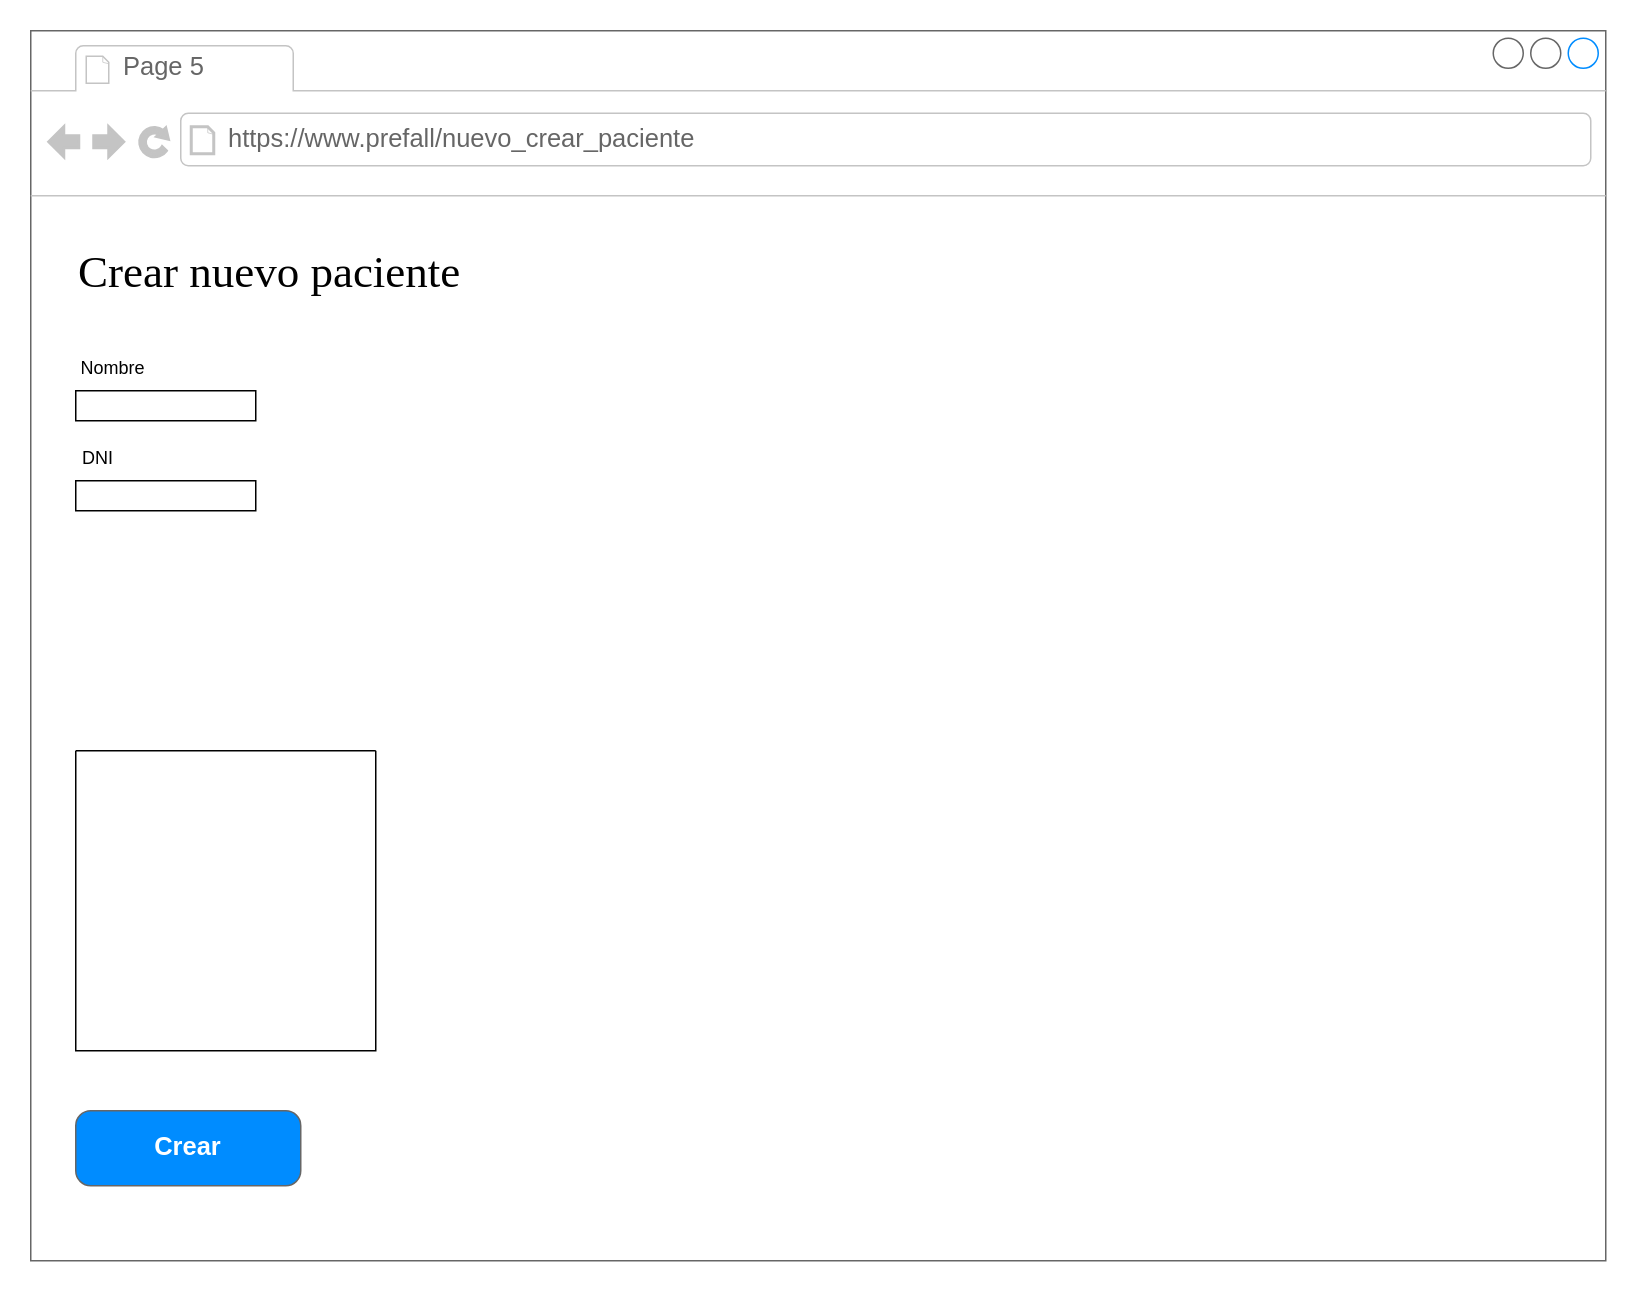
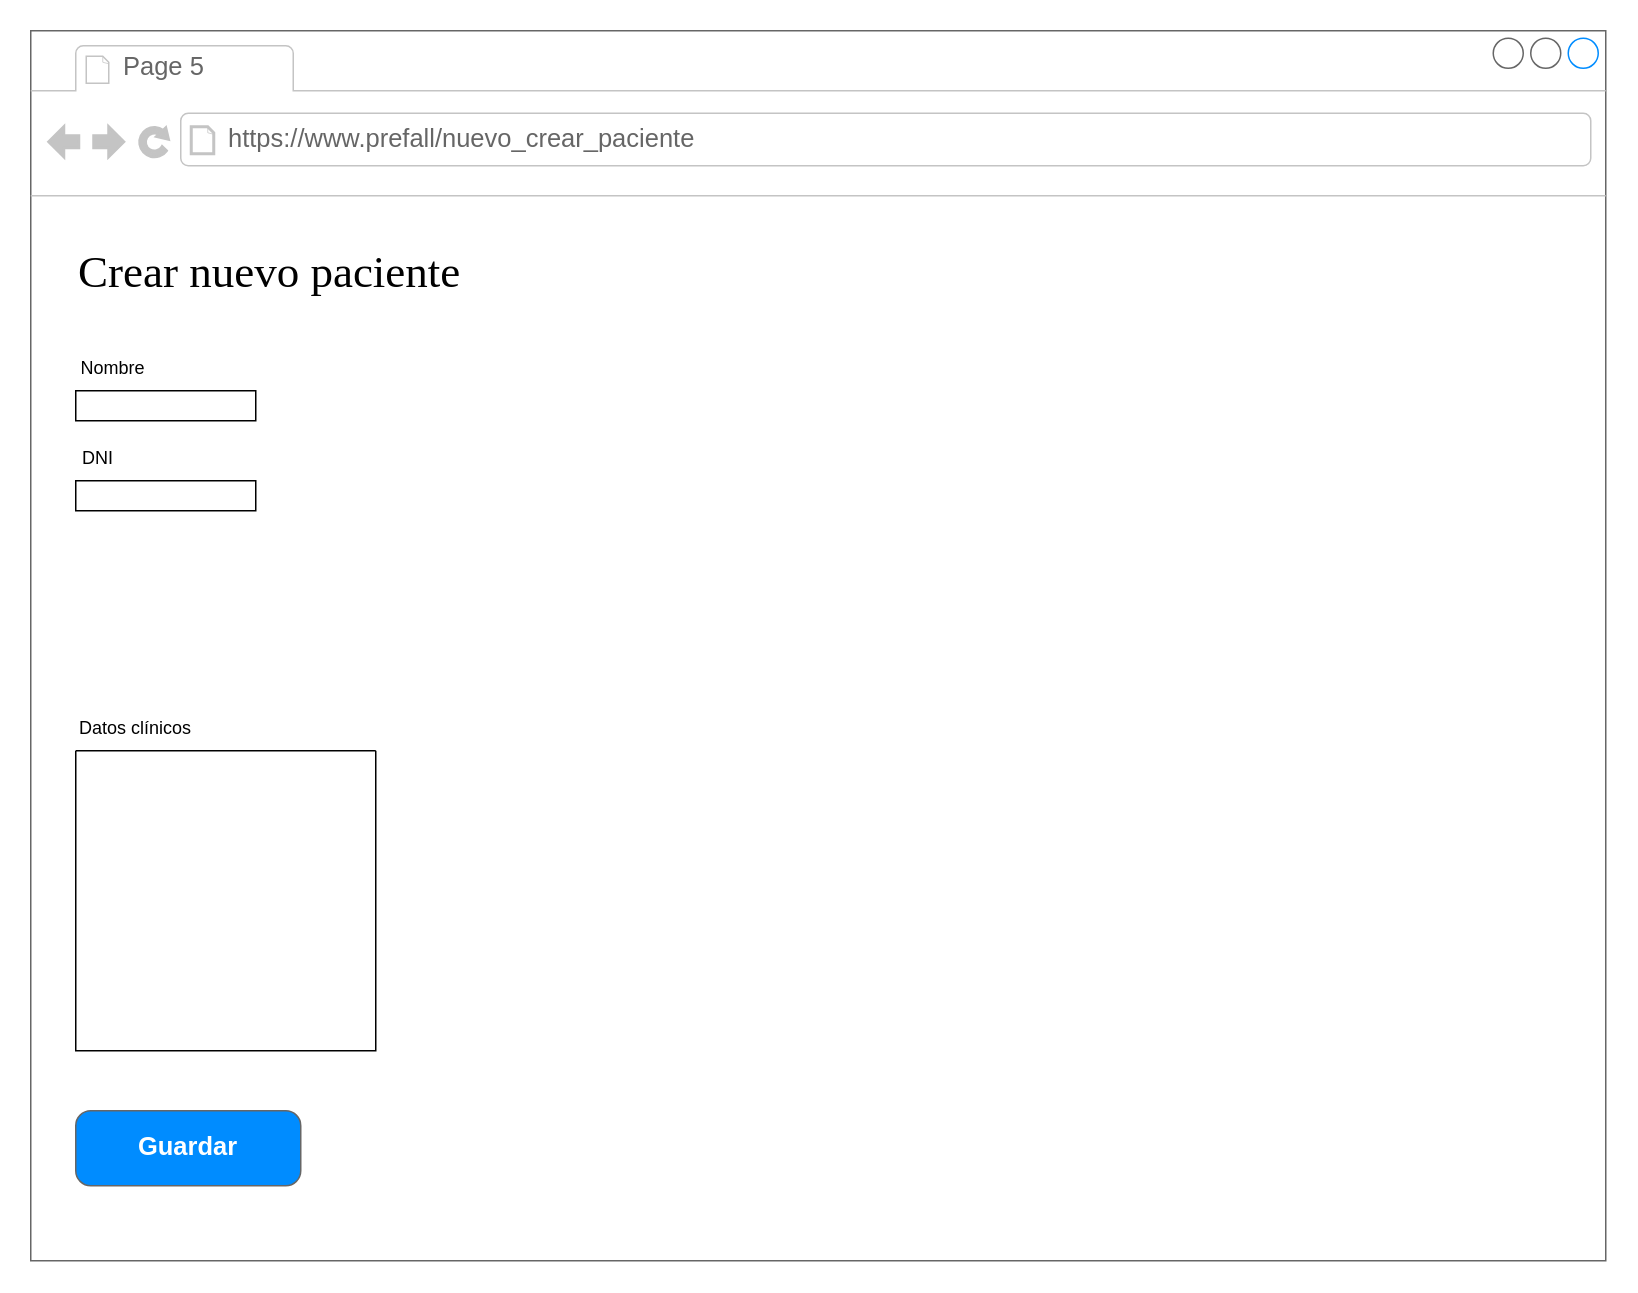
none -> (136, 728)
(188, 1148) -> (188, 1148)
